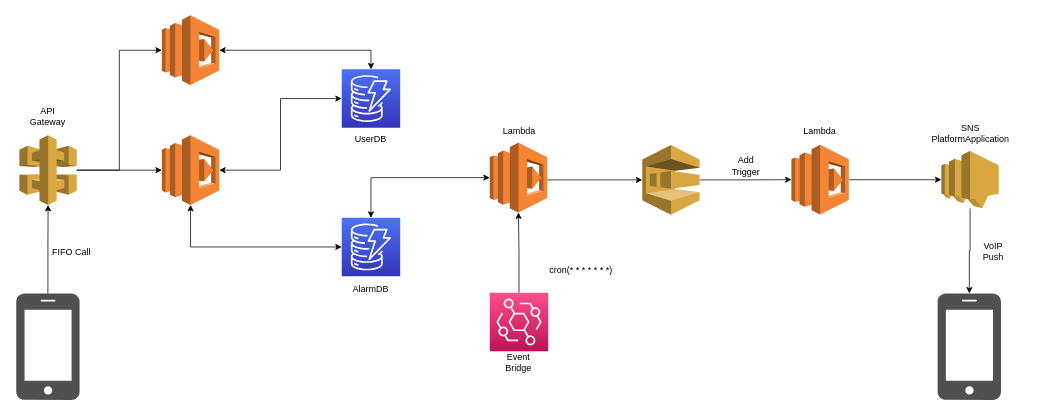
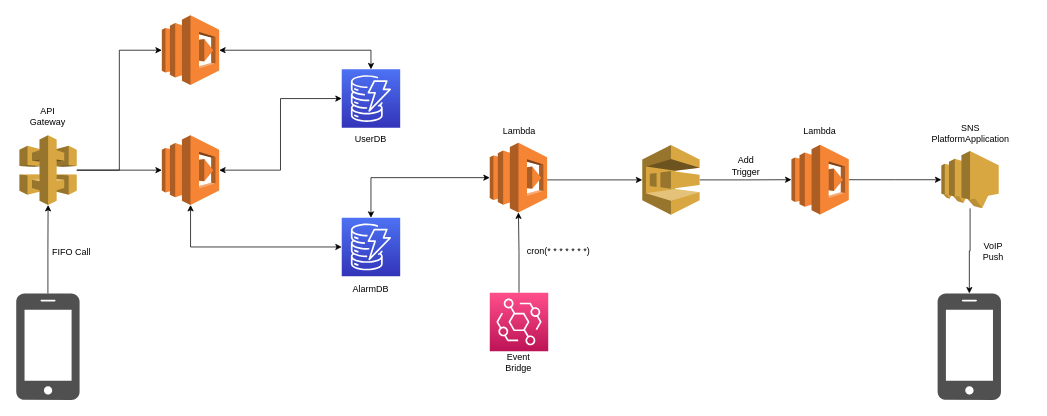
(581, 270) -> (559, 252)
